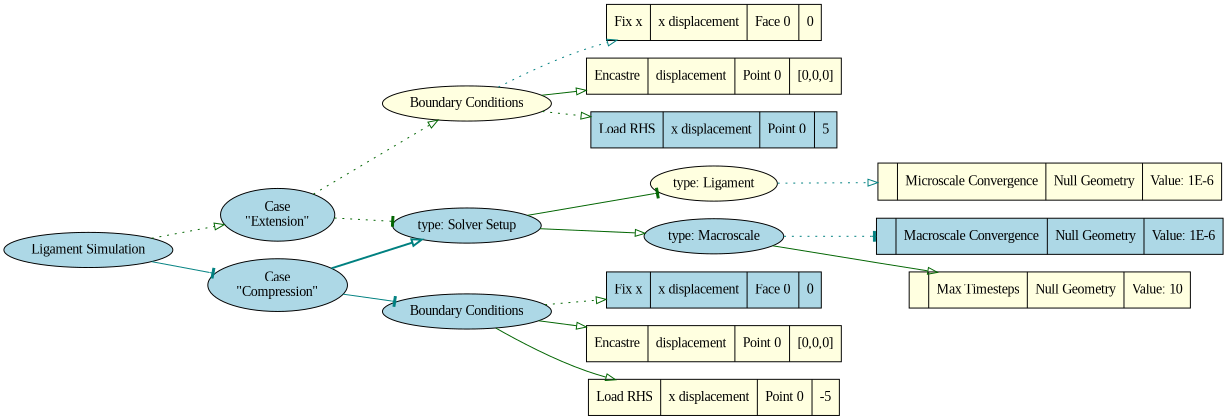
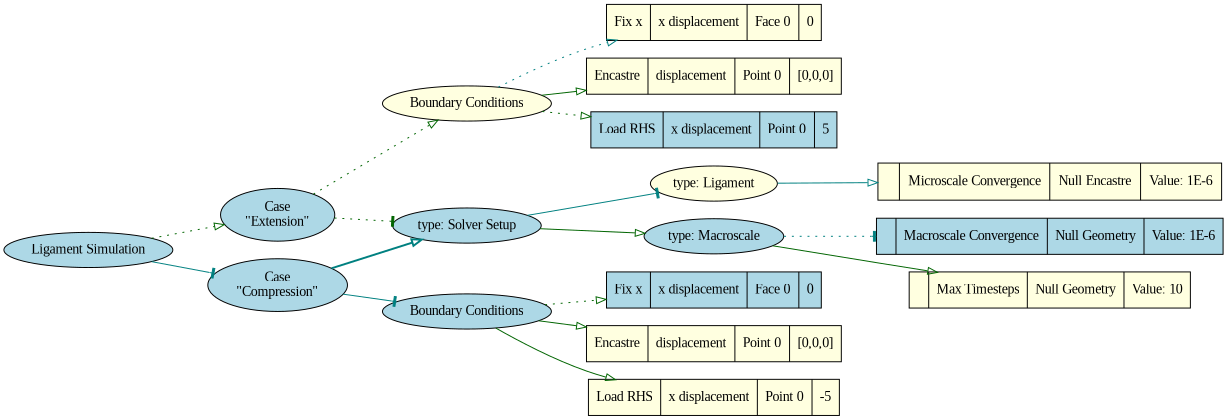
(1094, 181) -> (1095, 181)
(823, 183) -> (823, 183)
(591, 204) -> (591, 204)
